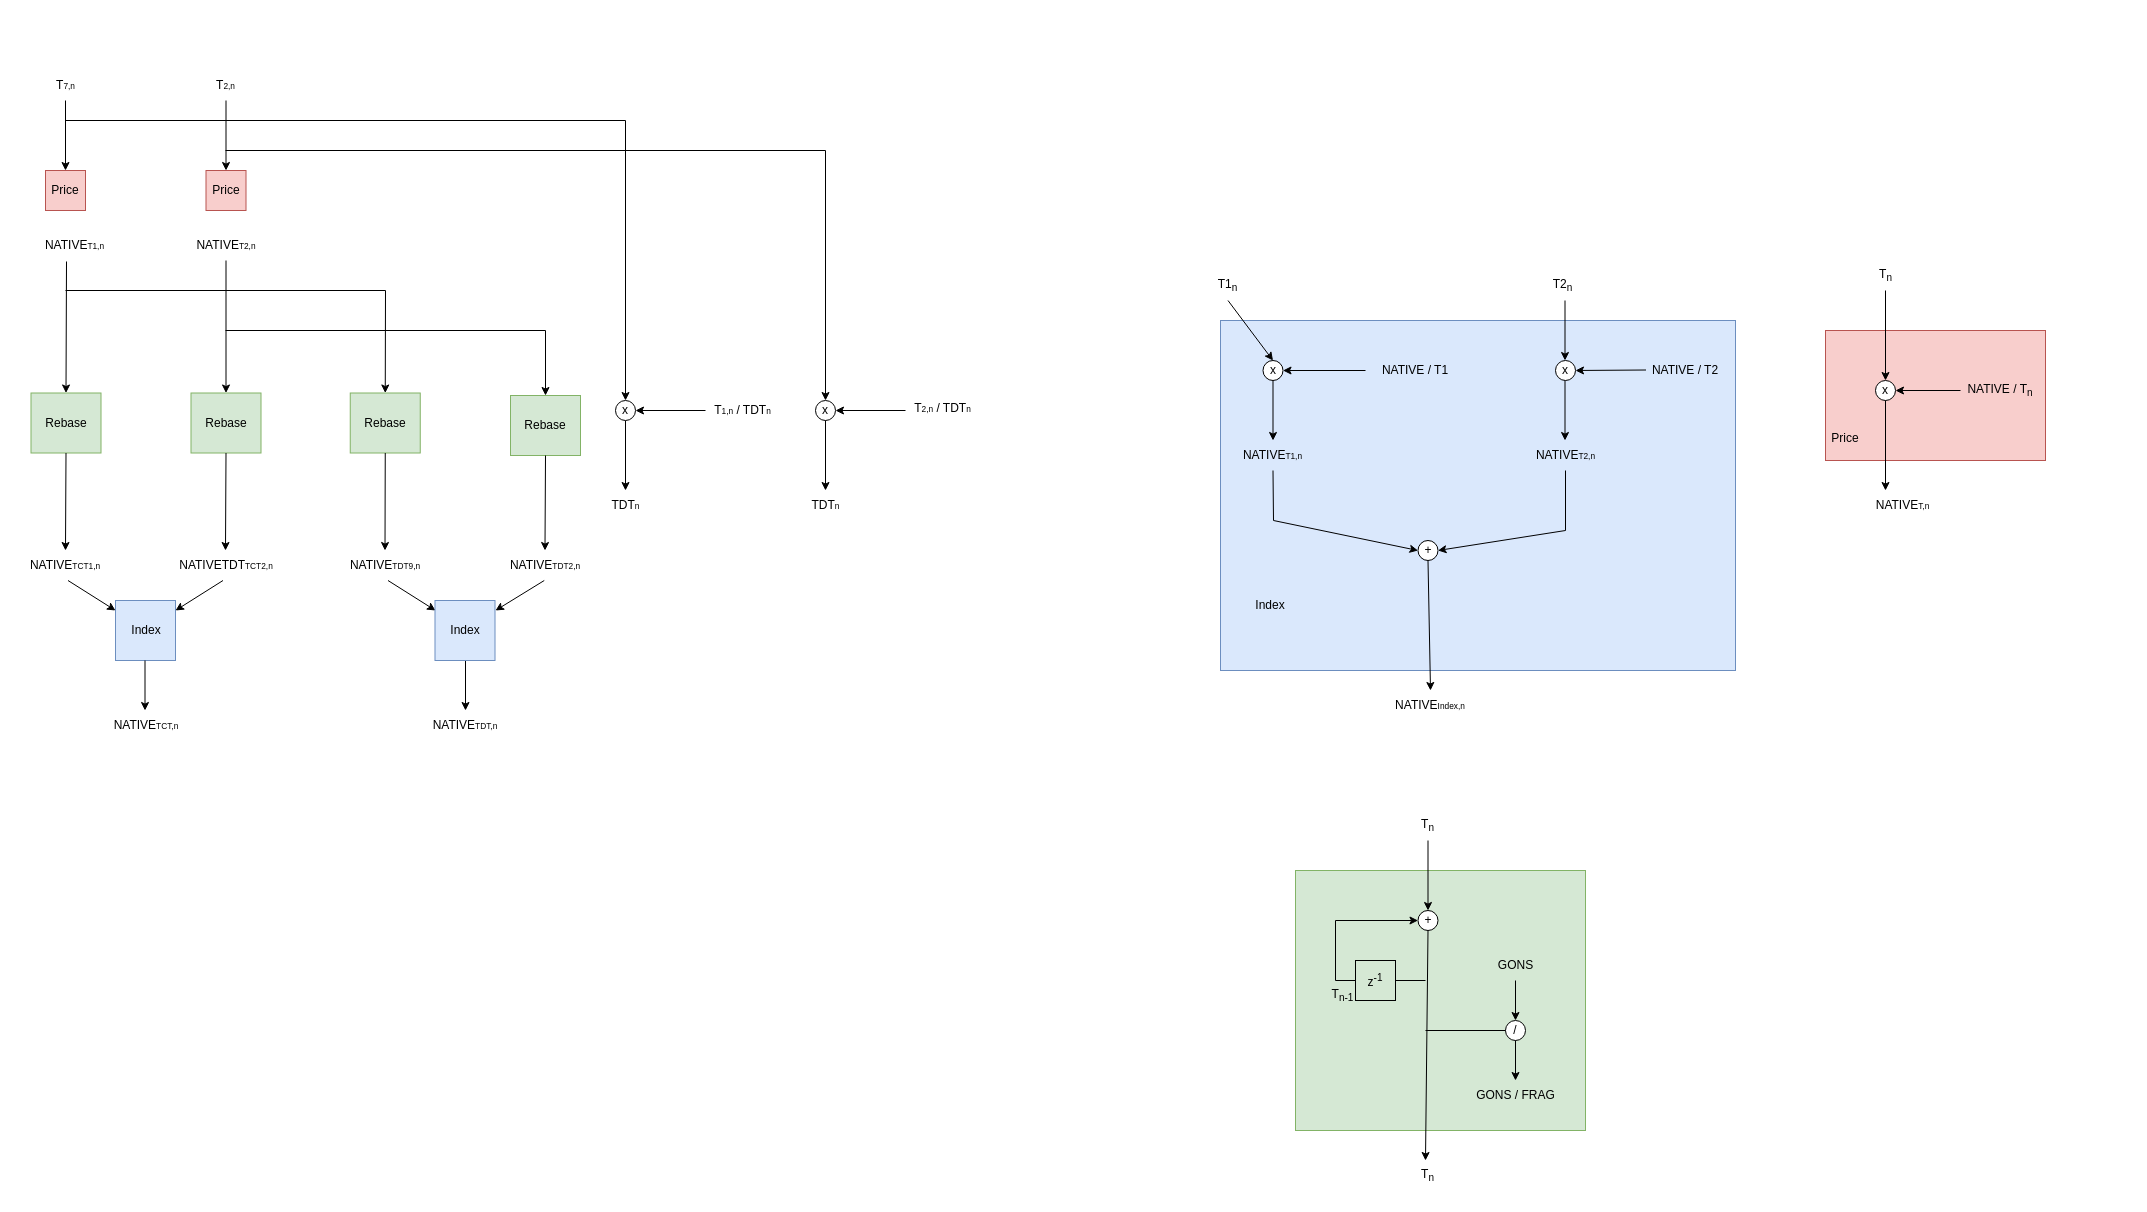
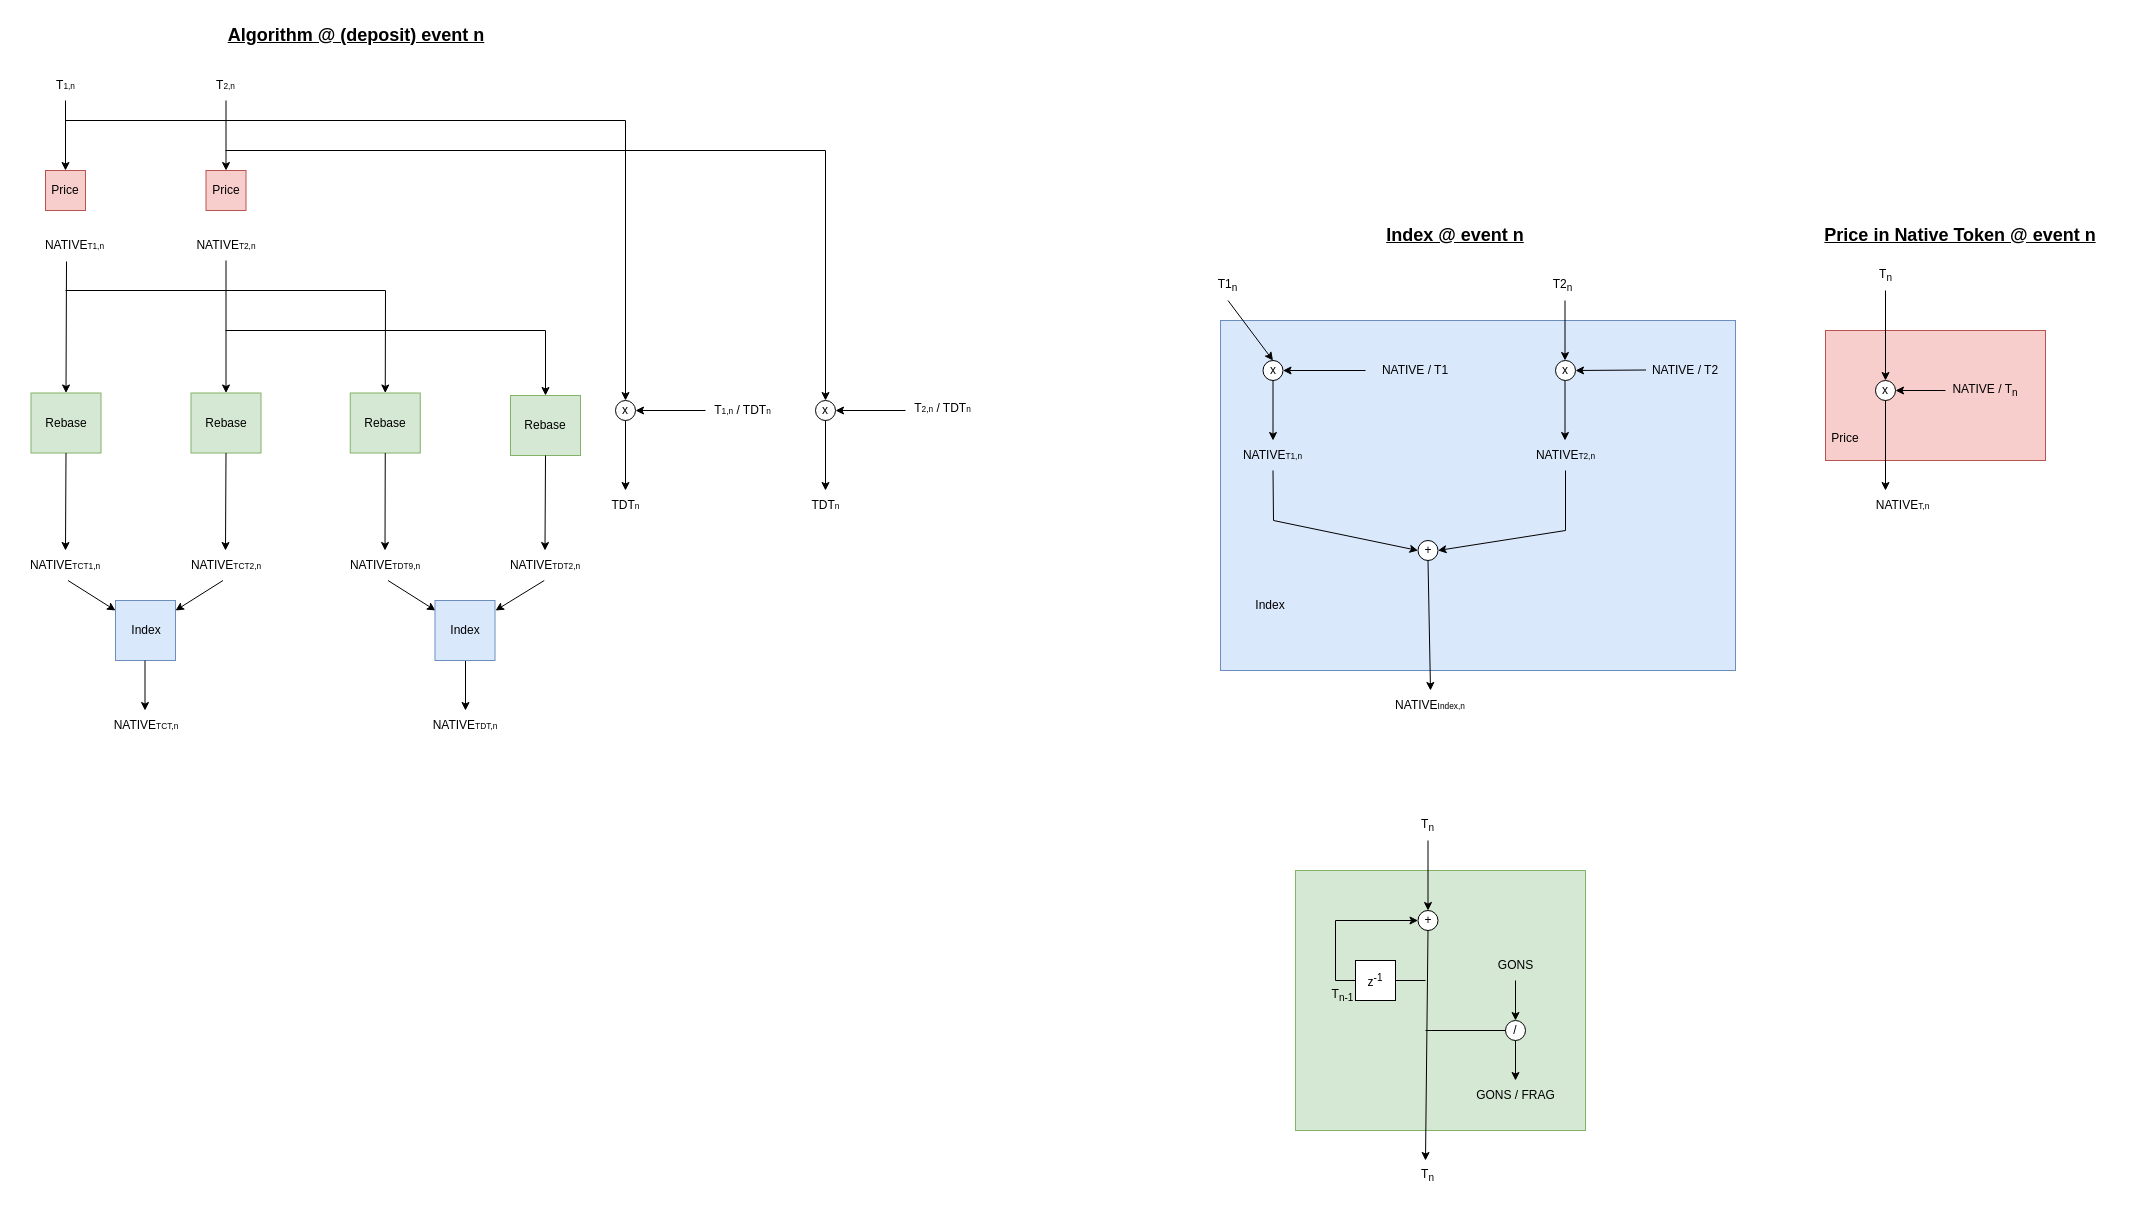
none -> (356, 36)
(66, 86) -> (66, 86)
none -> (1456, 236)
none -> (1961, 236)
(2001, 391) -> (1986, 391)
(227, 566) -> (227, 566)
(1376, 981) -> (1376, 981)
